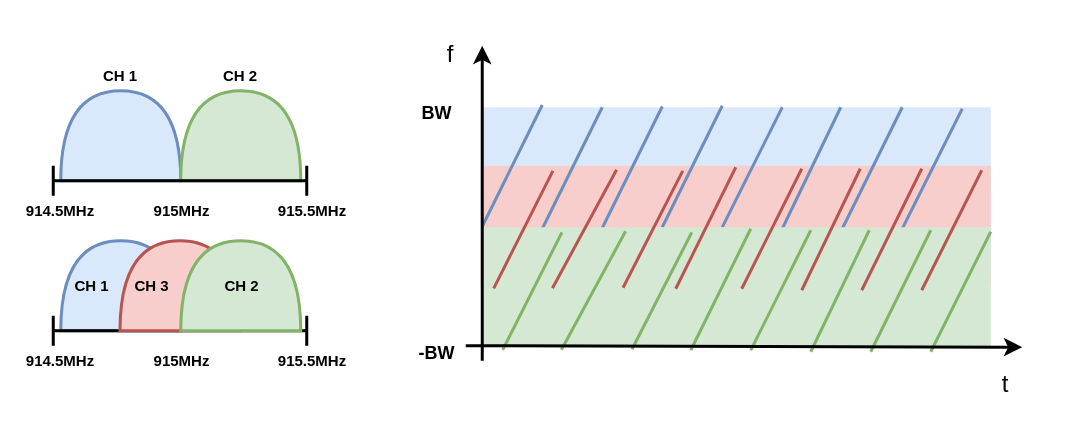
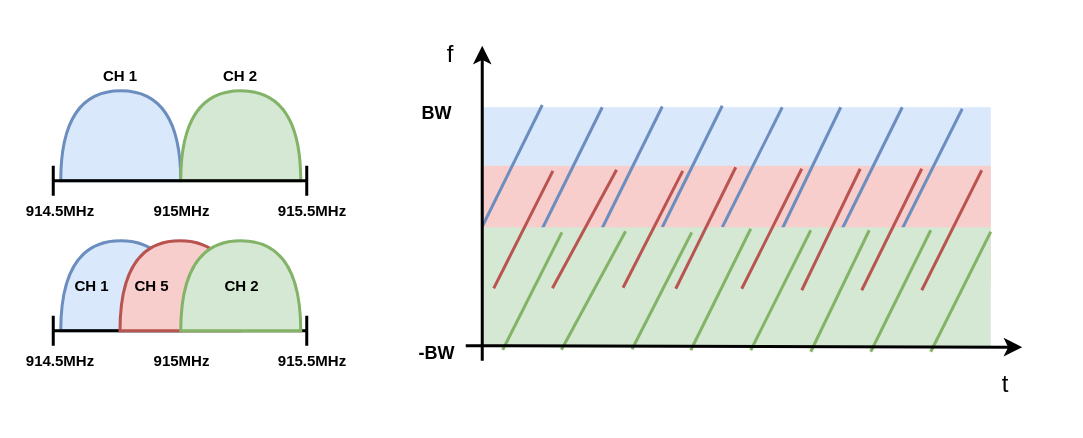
(152, 286) -> (152, 286)
